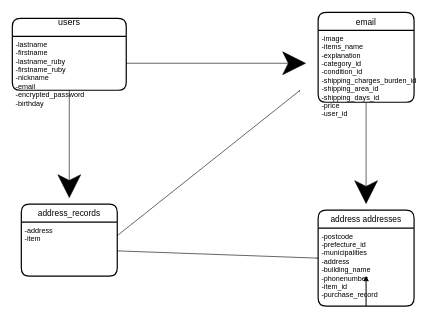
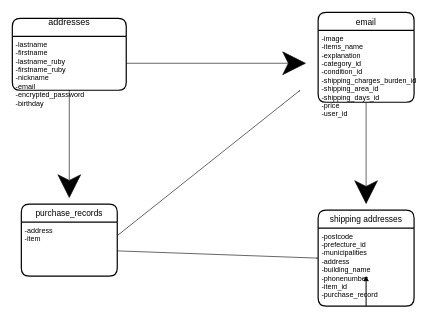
(69, 23) -> (69, 23)
(69, 214) -> (69, 214)
(366, 220) -> (366, 220)
